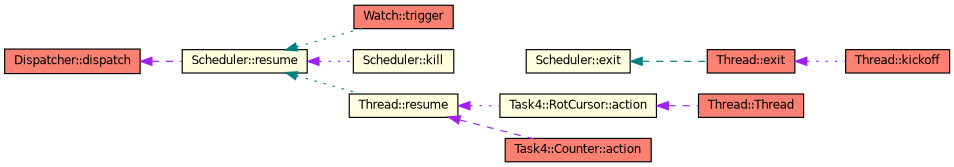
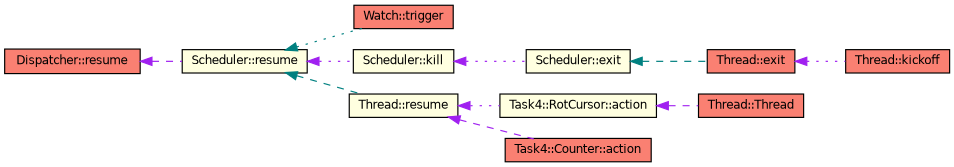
(72, 61) -> (72, 61)
none -> (496, 61)
(330, 85) -> (330, 85)
